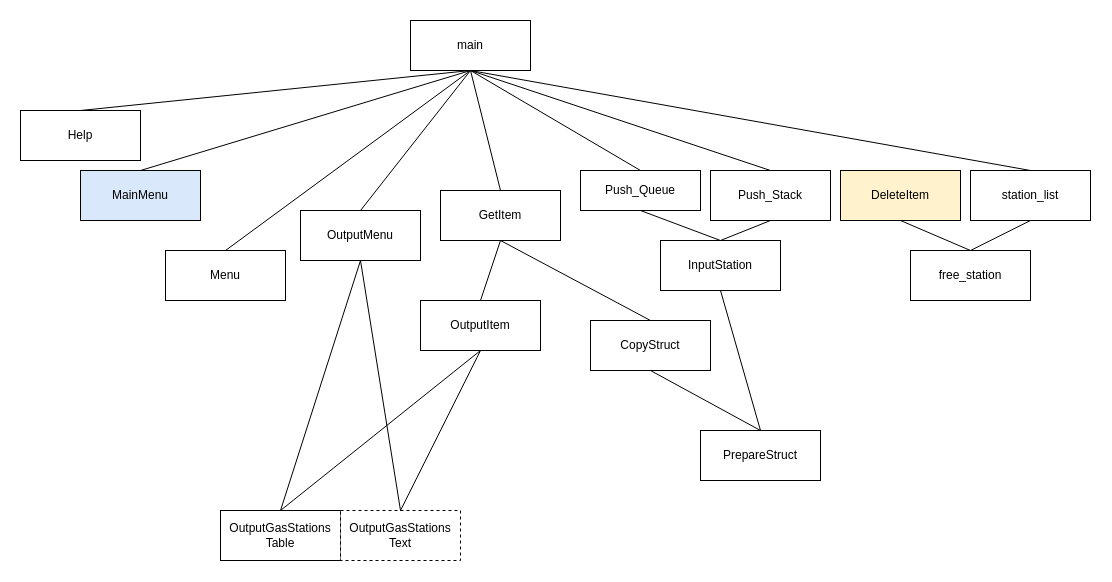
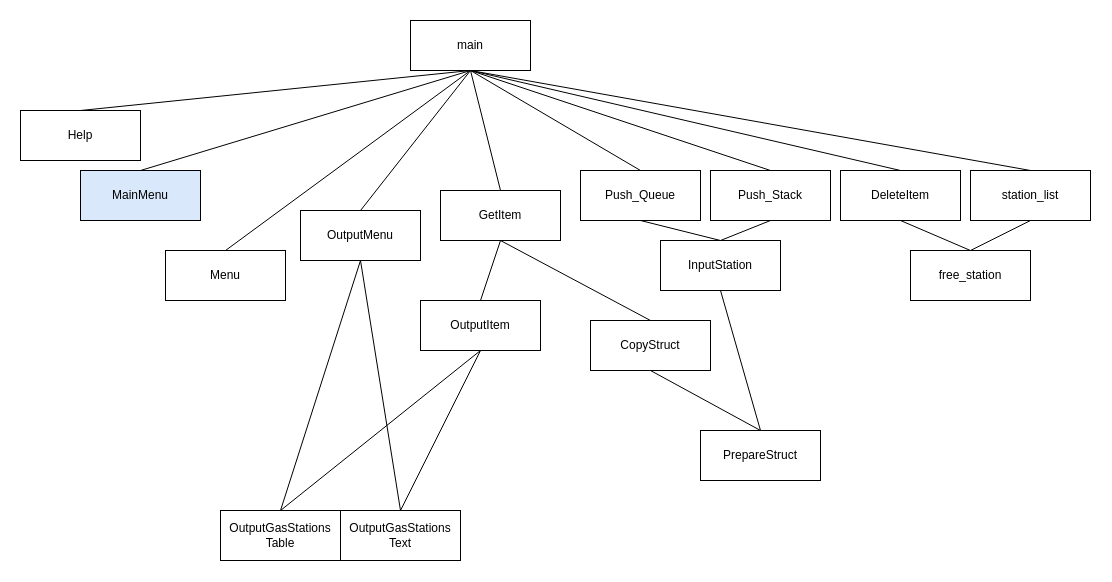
none -> (693, 122)
(641, 191) -> (641, 196)
(901, 196) -> (901, 196)
(401, 536) -> (401, 536)
